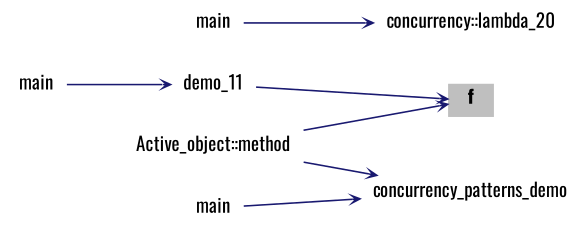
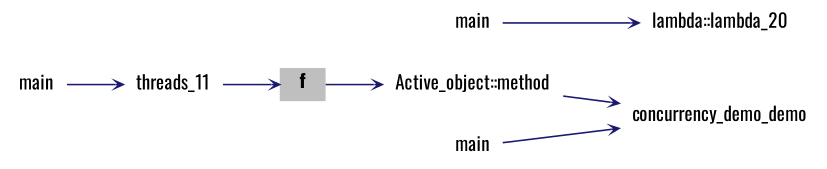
(471, 23) -> (720, 23)
(213, 85) -> (173, 85)
(372, 118) -> (350, 85)
(471, 192) -> (720, 116)
